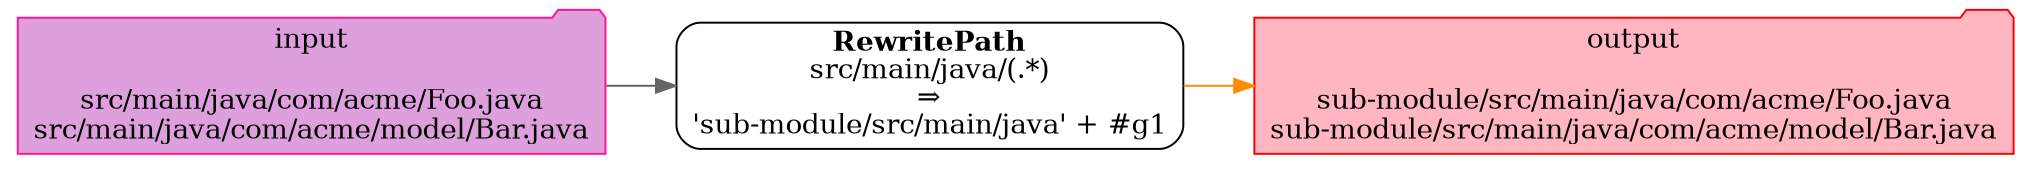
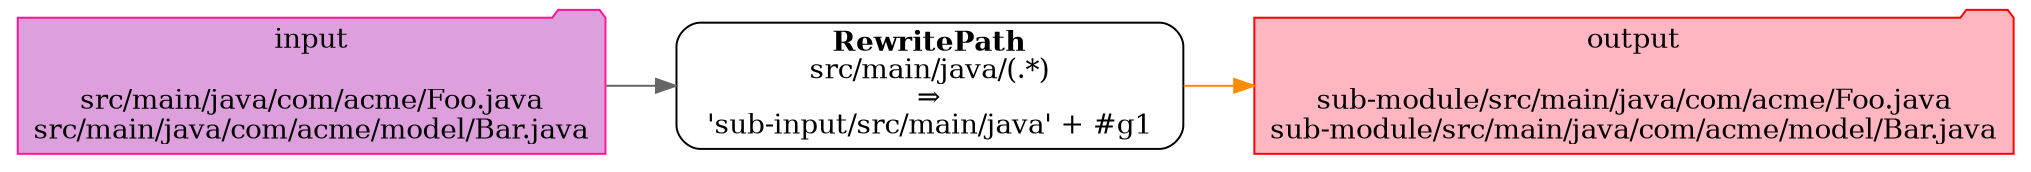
(930, 125) -> (930, 125)
